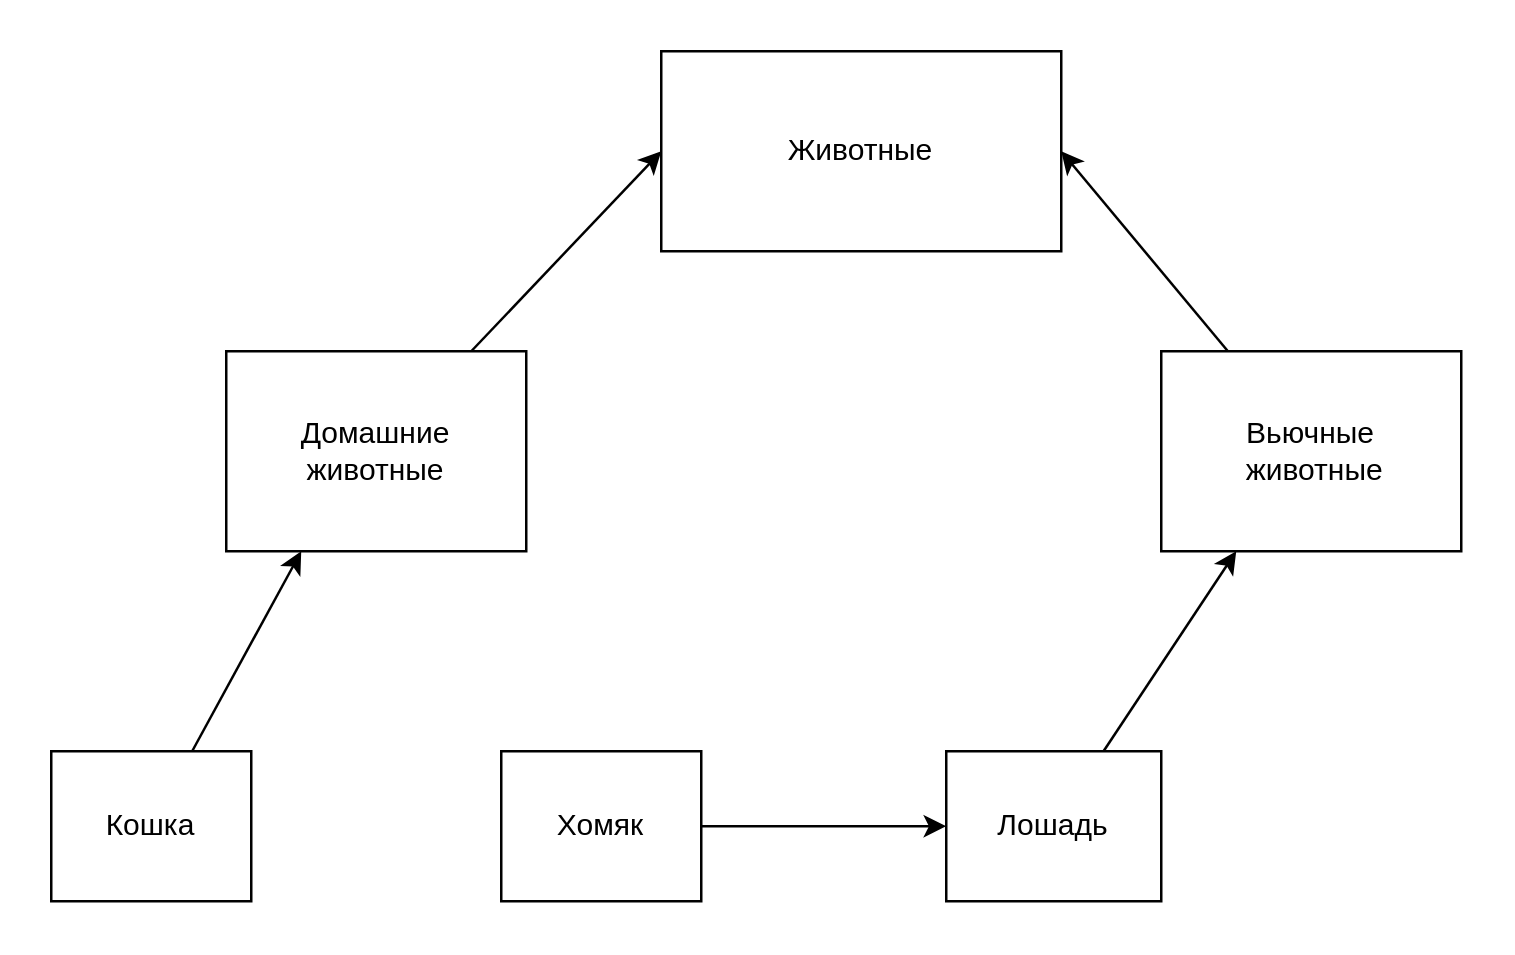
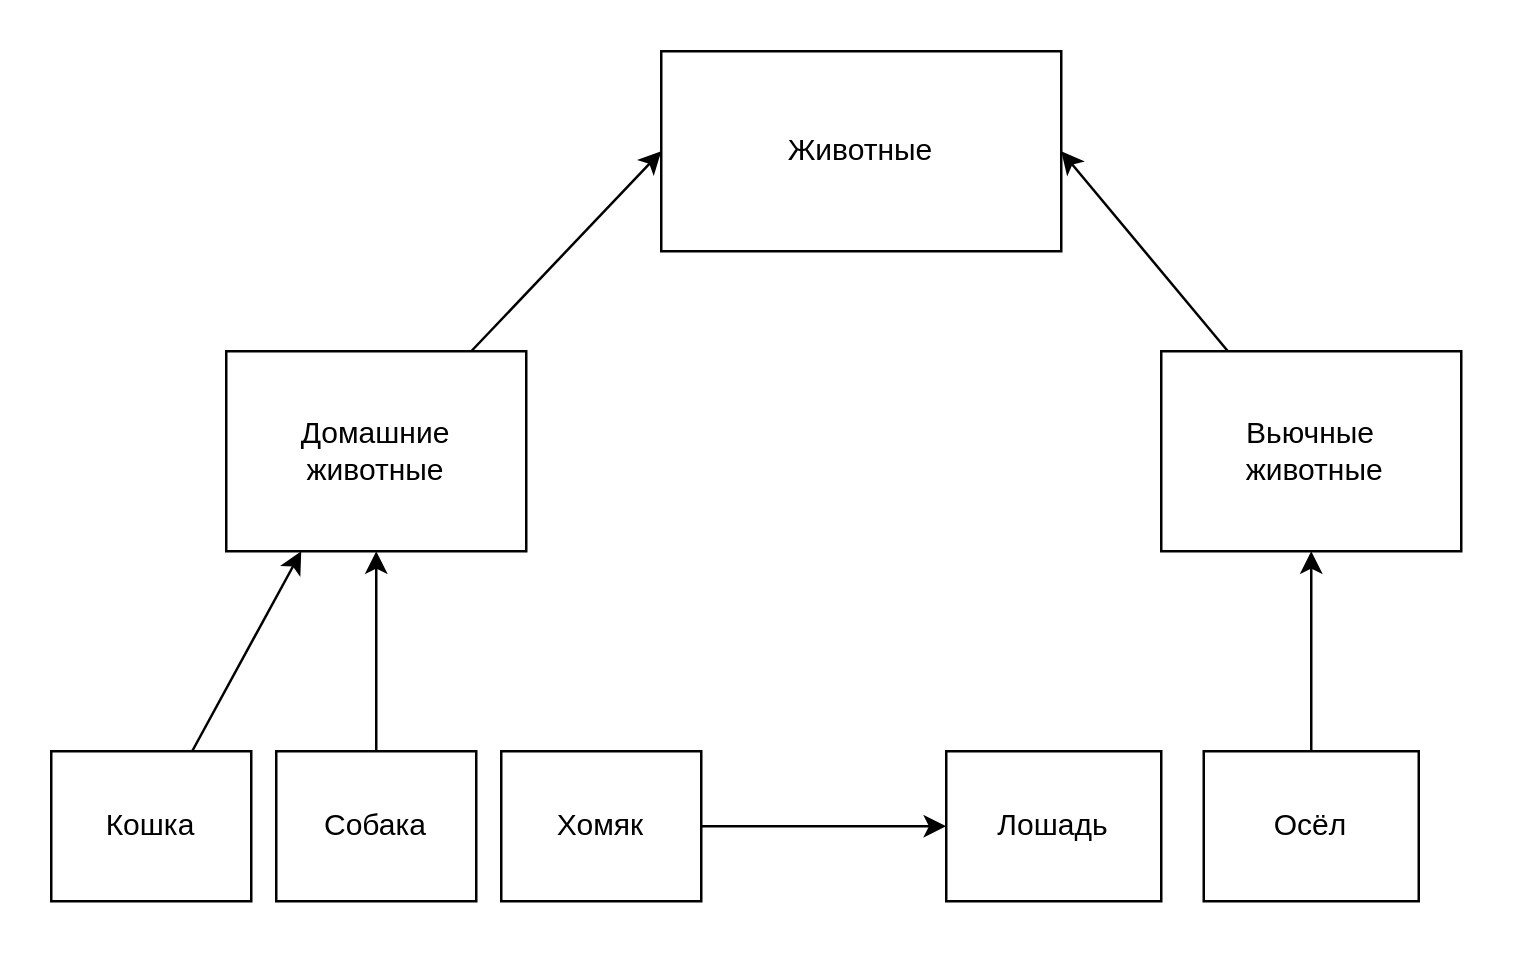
(1165, 658) -> none
none -> (376, 659)
none -> (1311, 659)
none -> (376, 826)
none -> (1311, 826)
